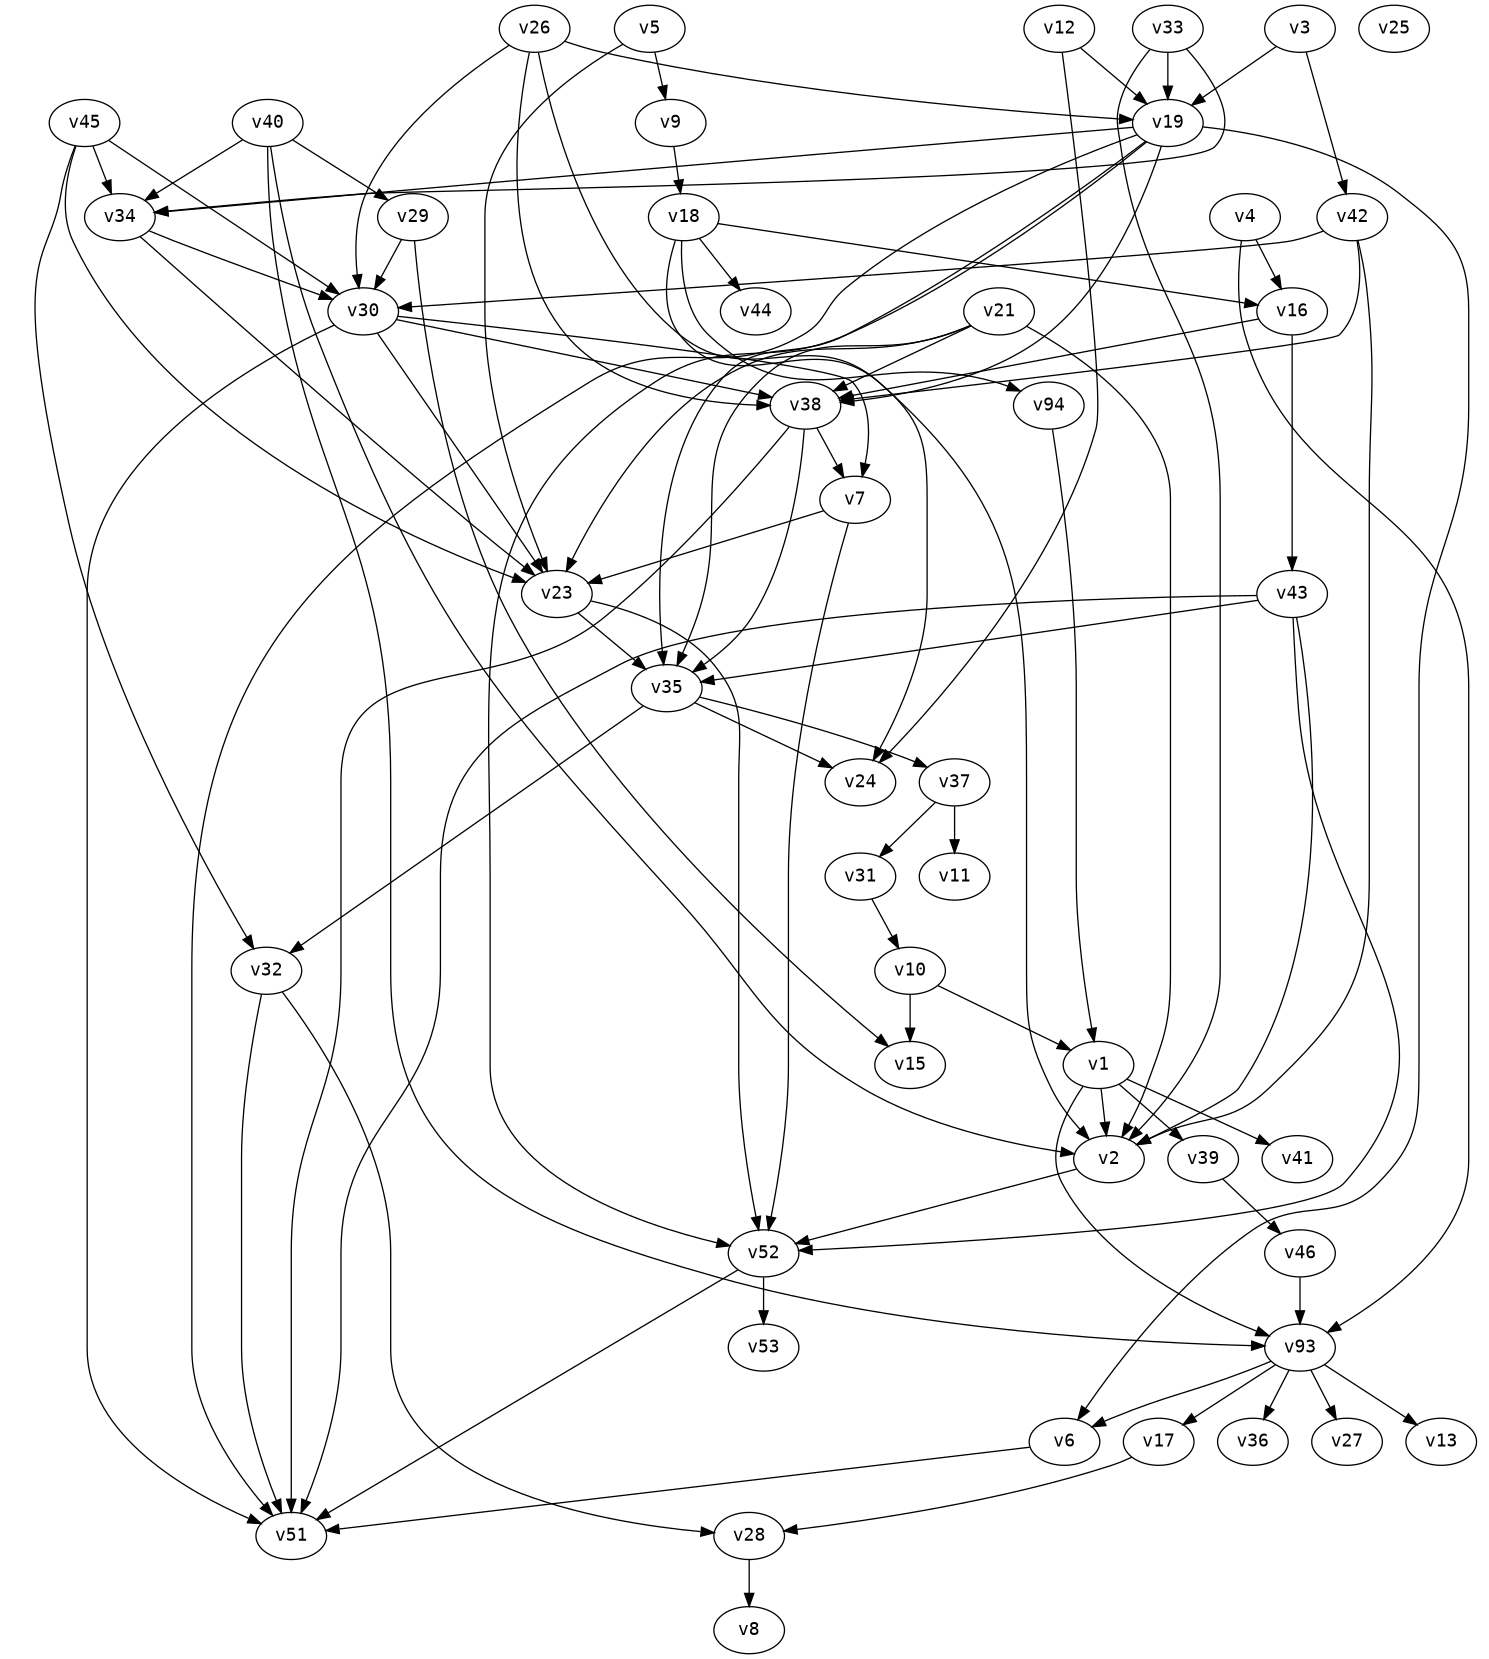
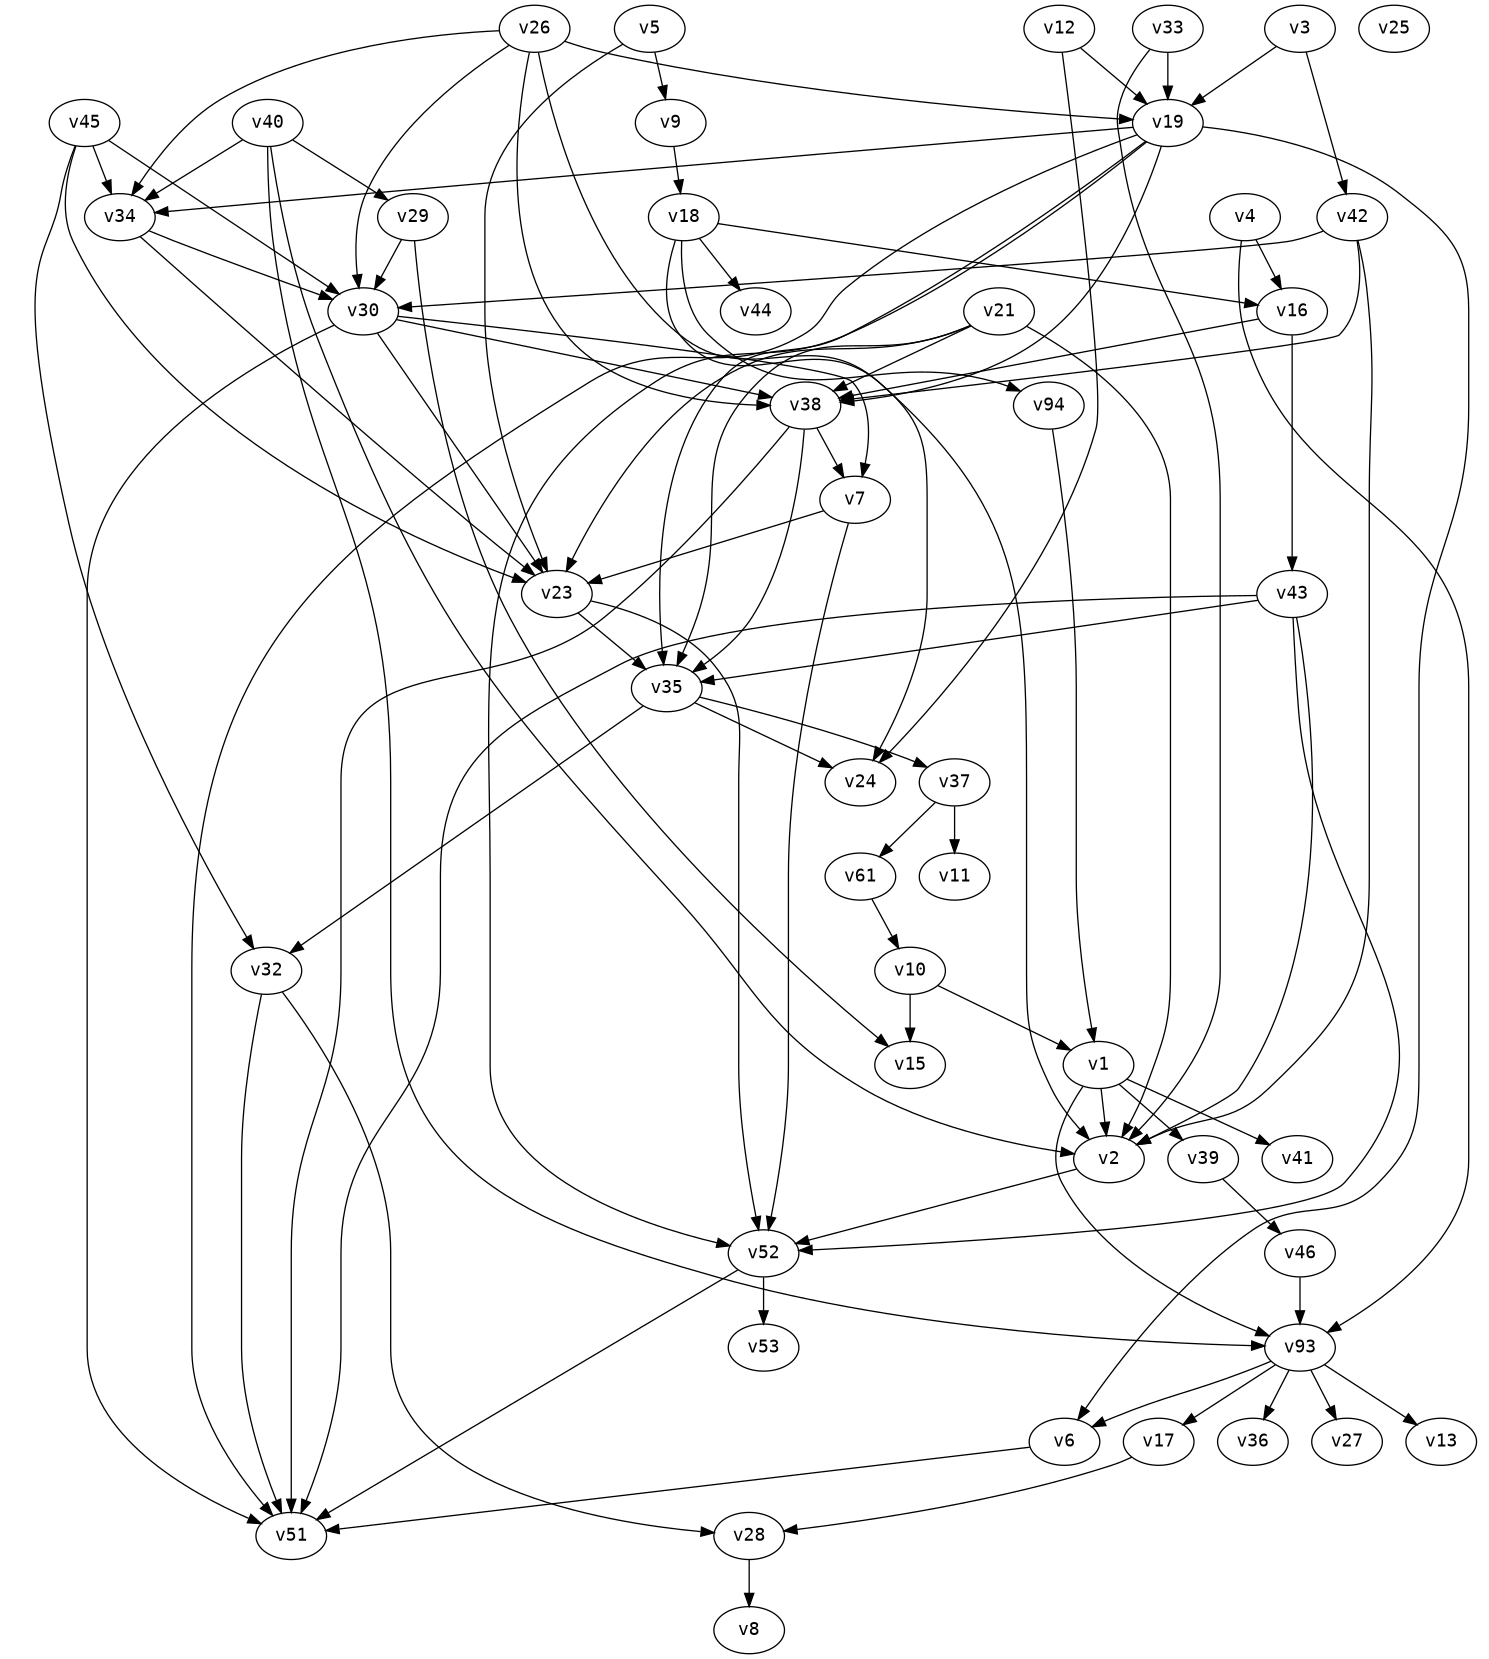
(748, 183) -> (299, 65)
(860, 877) -> (860, 877)
